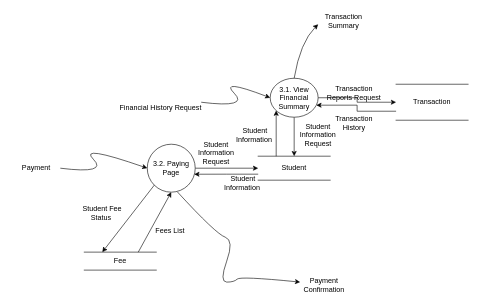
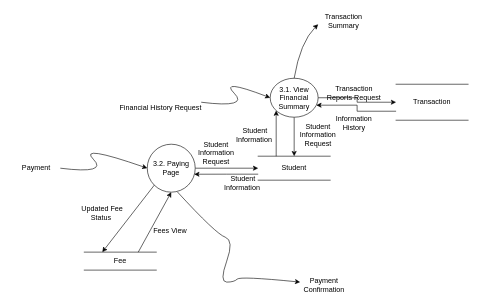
(354, 123) -> (354, 123)
(102, 213) -> (102, 213)
(171, 231) -> (171, 231)
